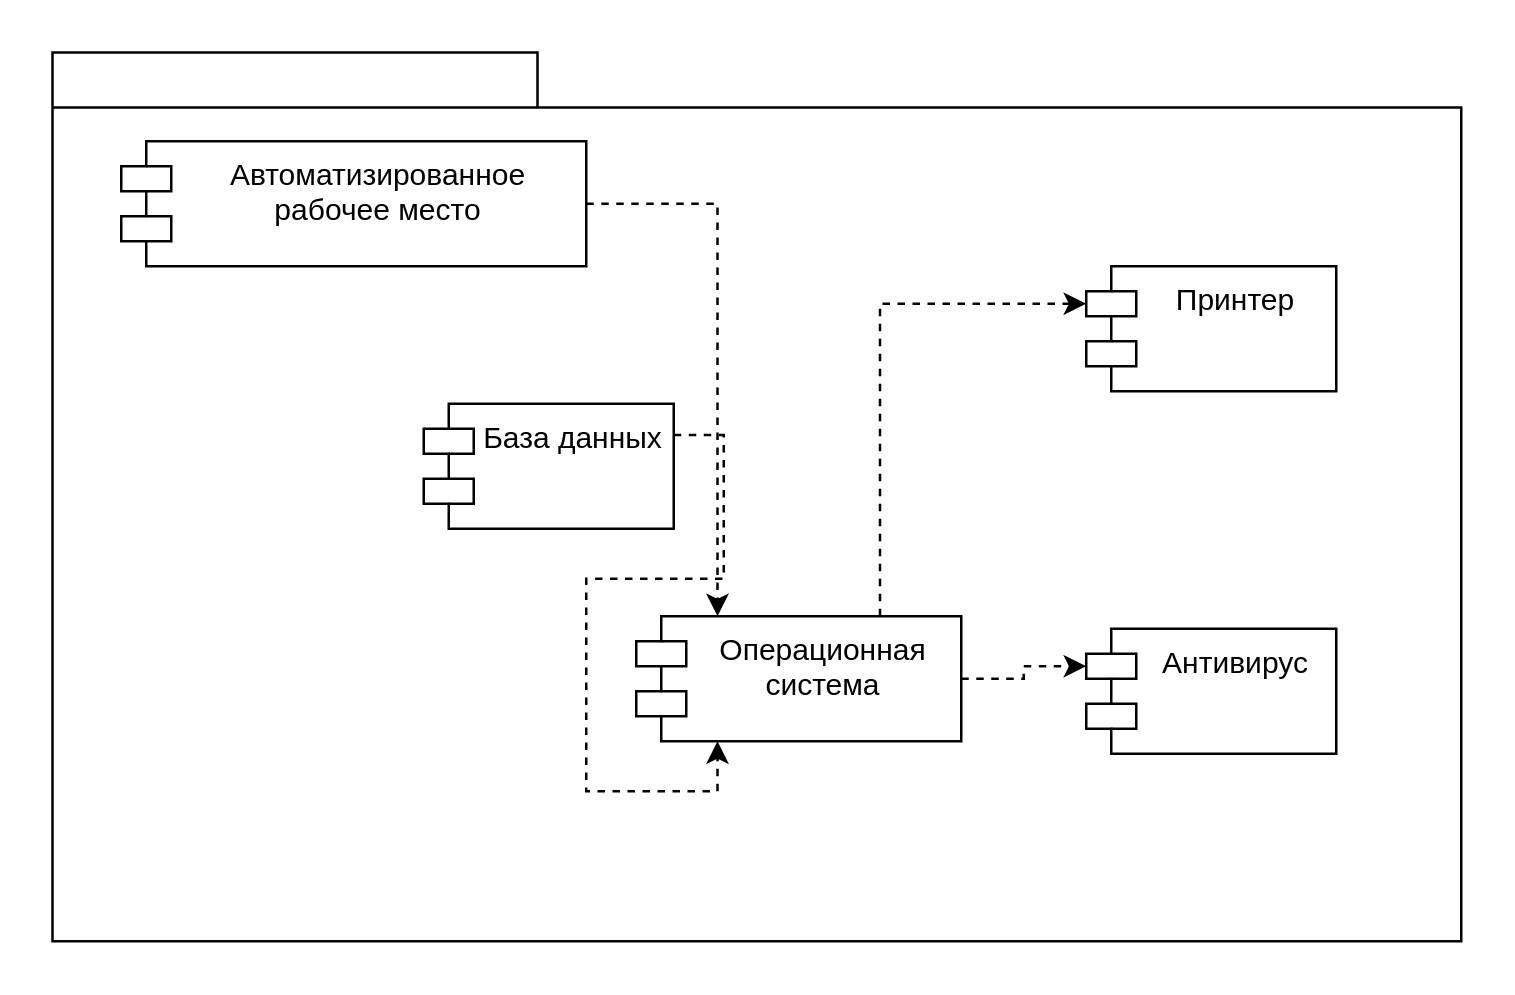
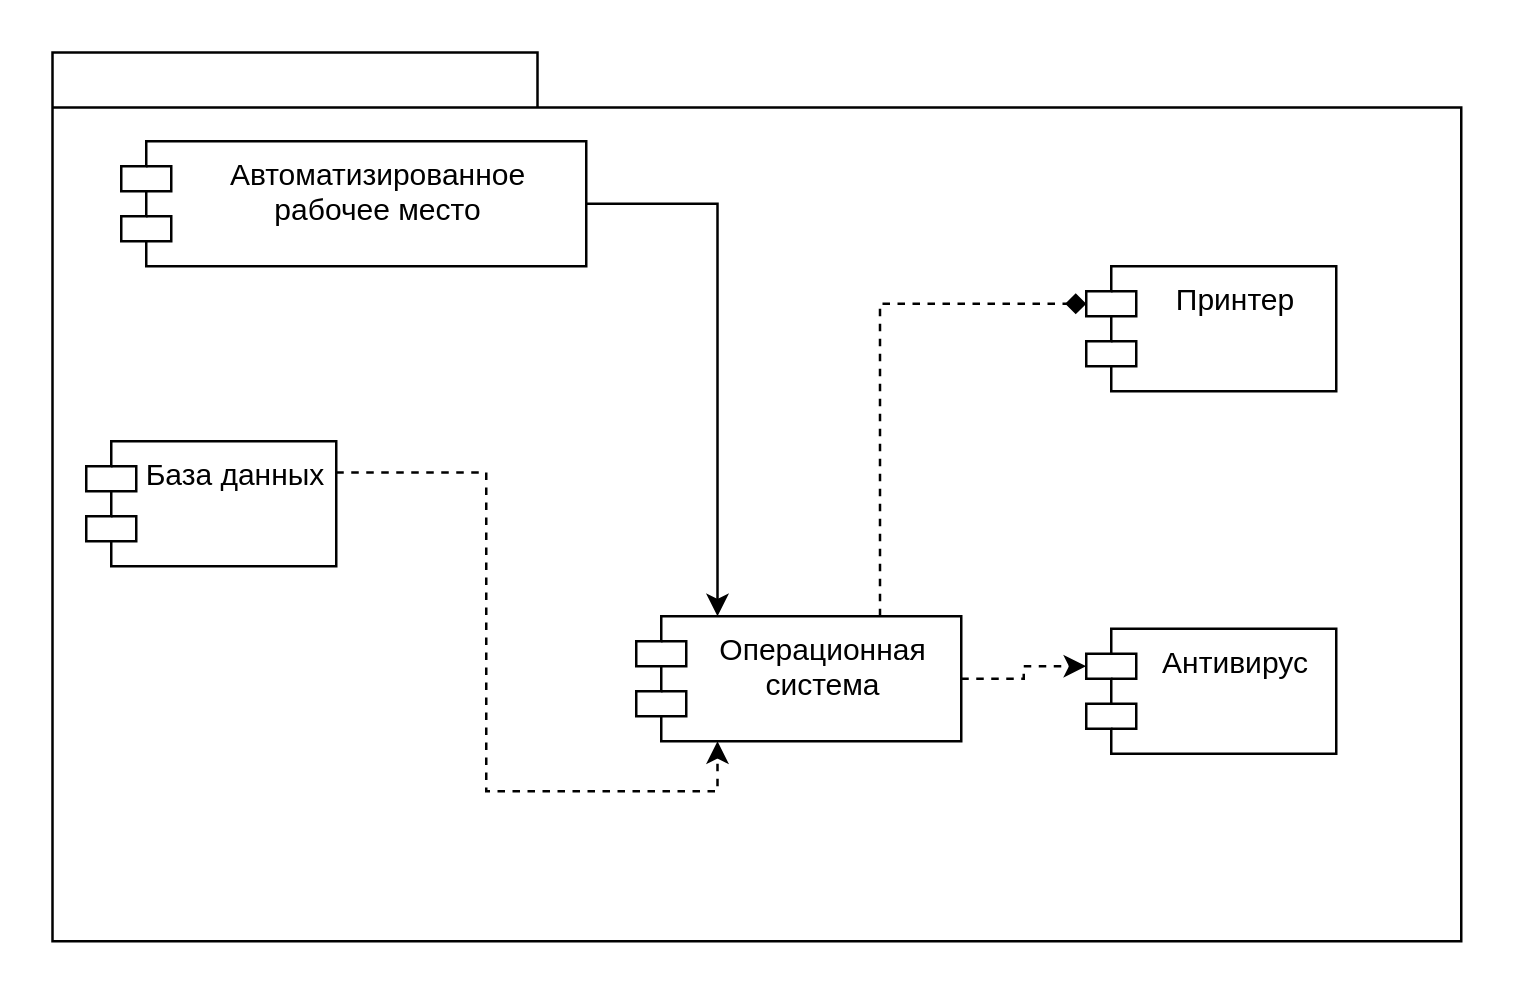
(718, 253) -> (718, 253)
(1067, 304) -> (1066, 304)
(549, 466) -> (211, 504)
